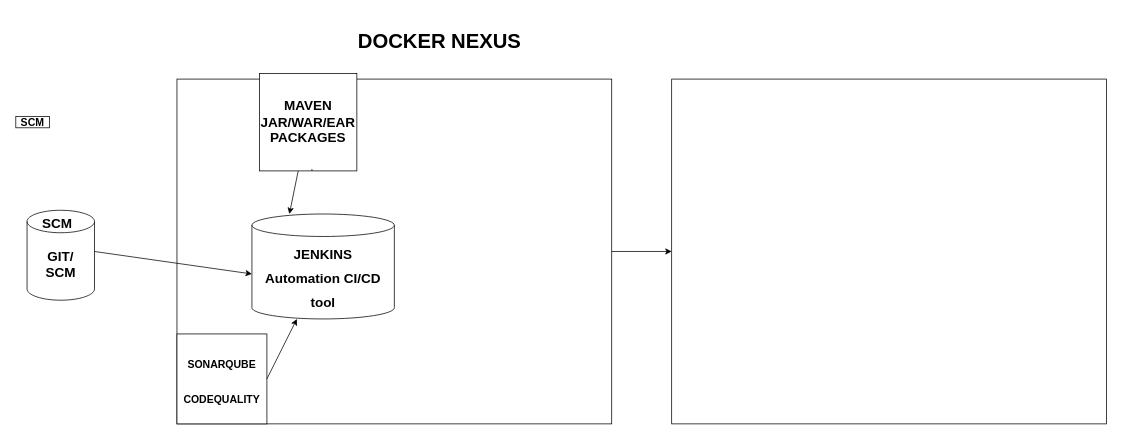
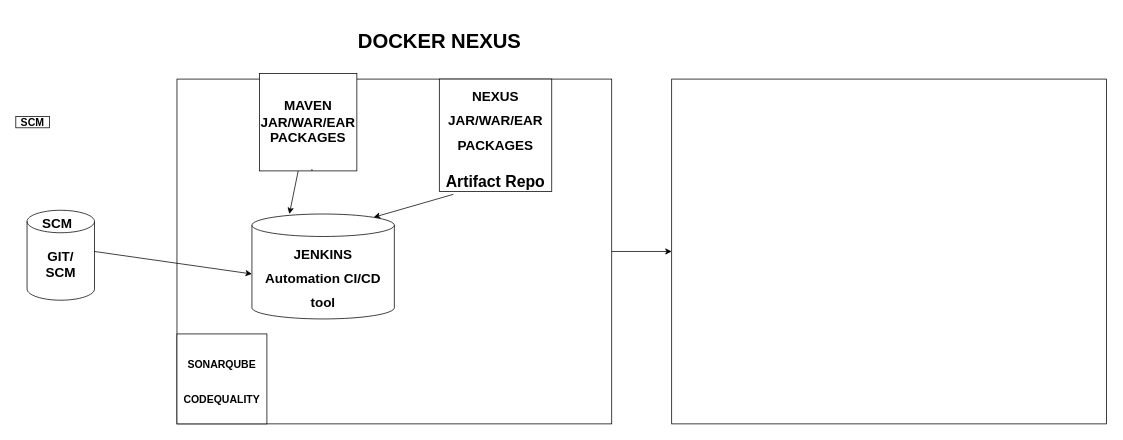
none -> (495, 135)
none -> (416, 205)
(281, 350) -> none
